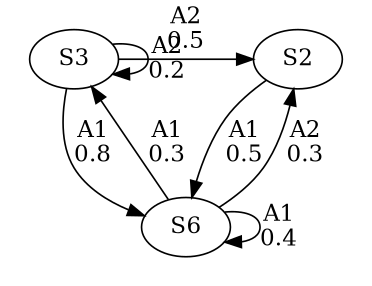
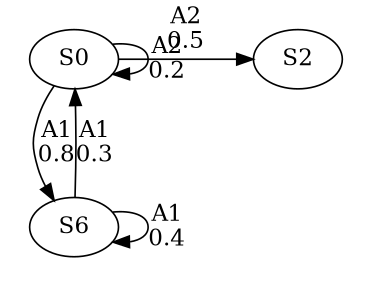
(74, 59) -> (74, 59)
(222, 124) -> none
(266, 164) -> none
